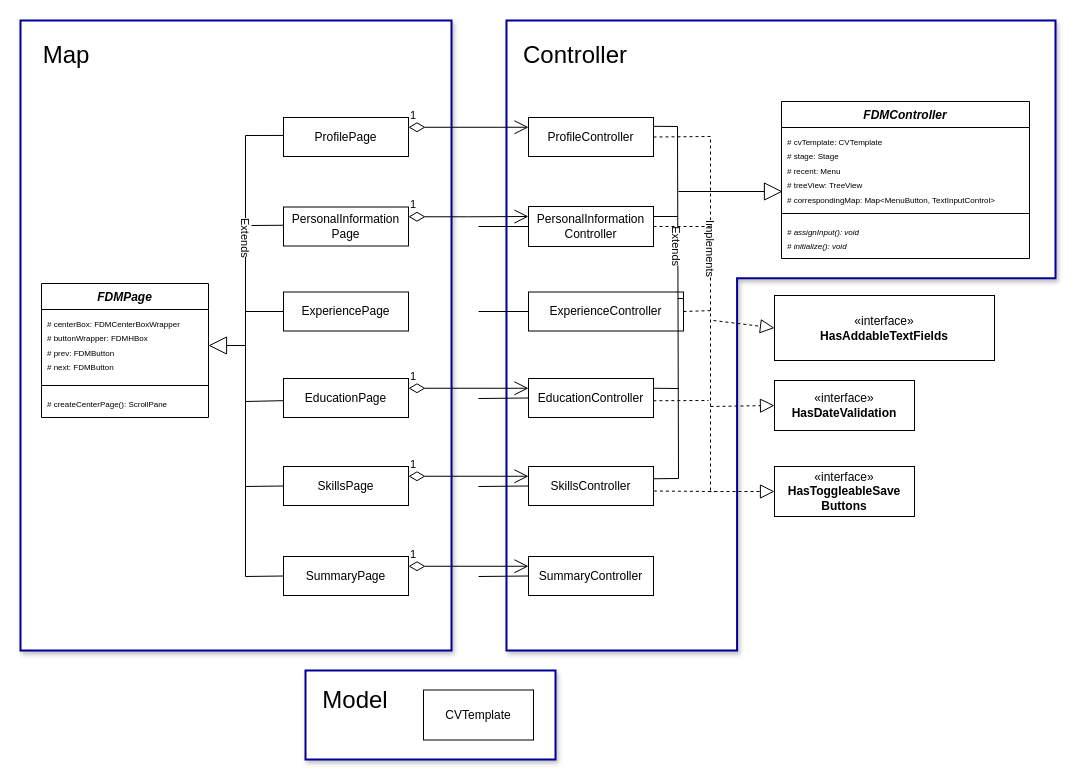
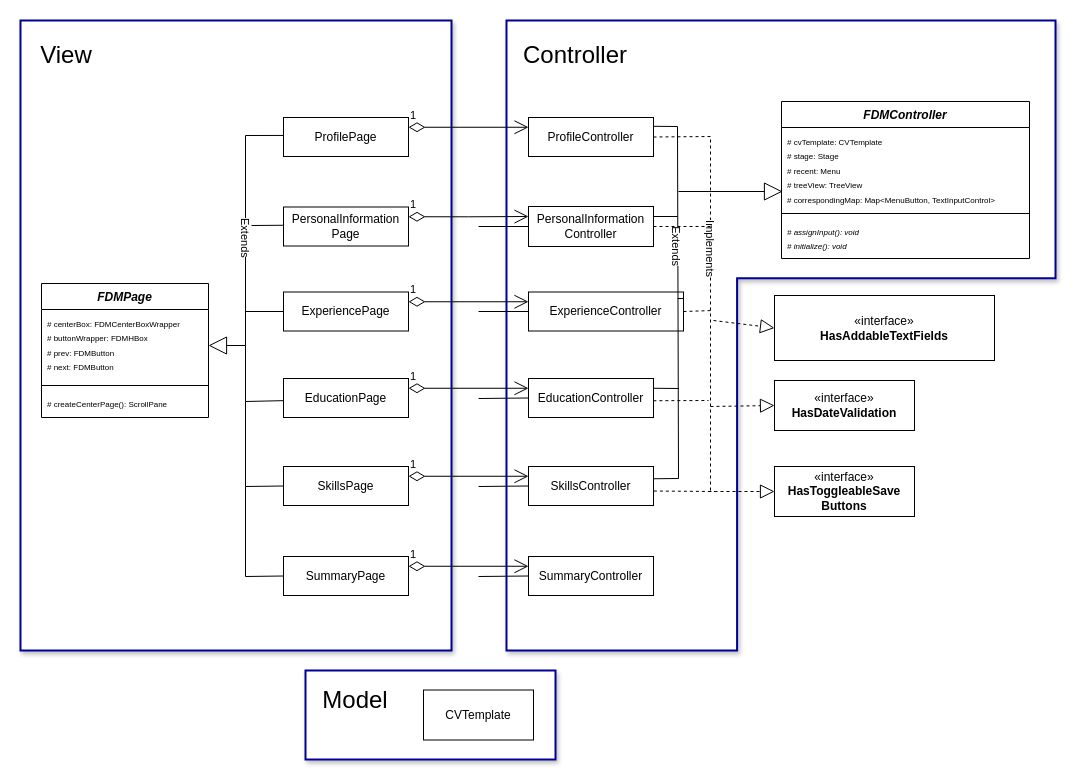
(67, 56) -> (67, 56)
none -> (475, 302)
